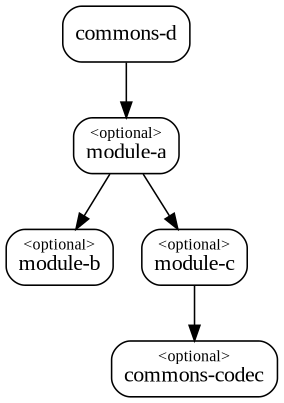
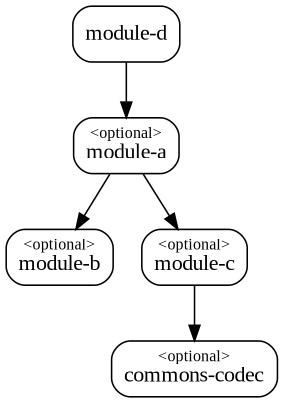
(126, 34) -> (126, 34)
